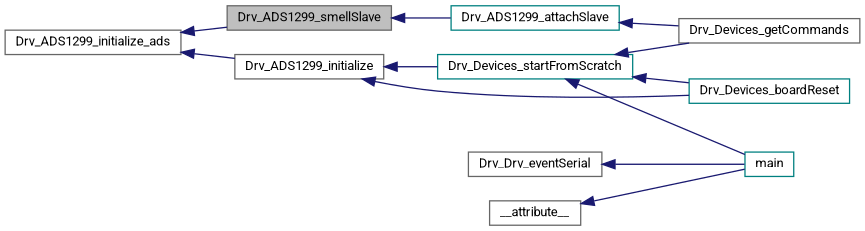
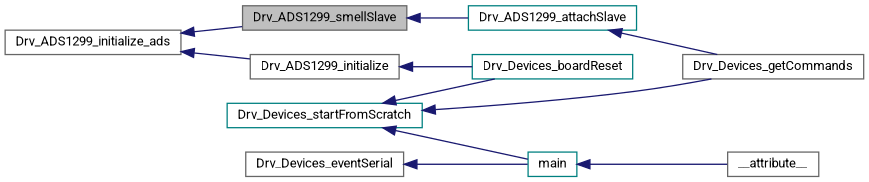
(417, 67) -> none
(535, 164) -> (325, 164)
(670, 185) -> (659, 164)
